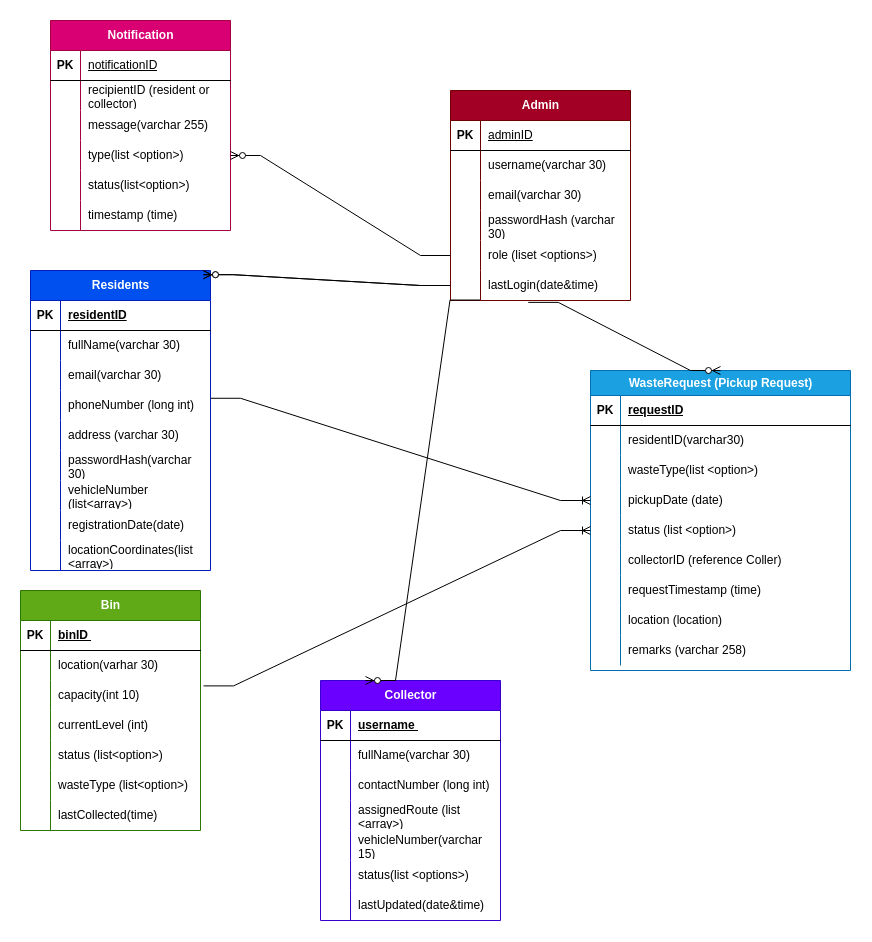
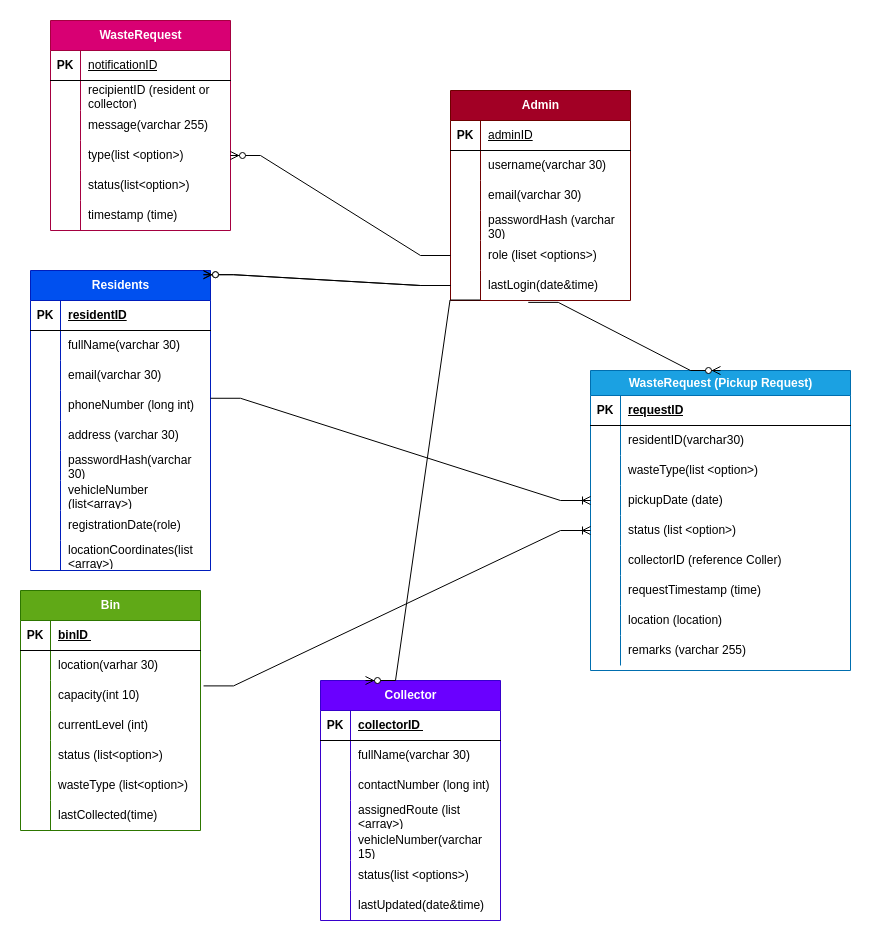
(141, 36) -> (141, 36)
(139, 526) -> (138, 526)
(696, 651) -> (696, 651)
(385, 726) -> (392, 726)
